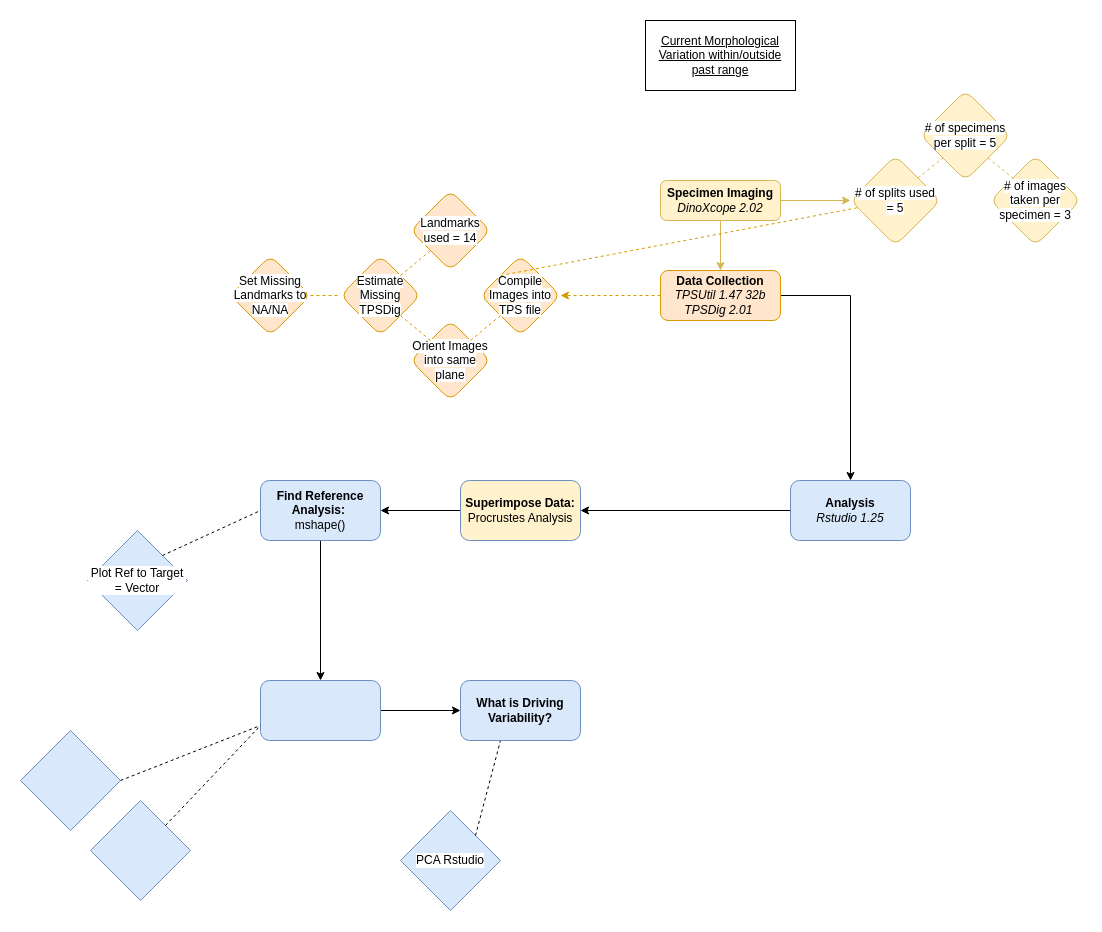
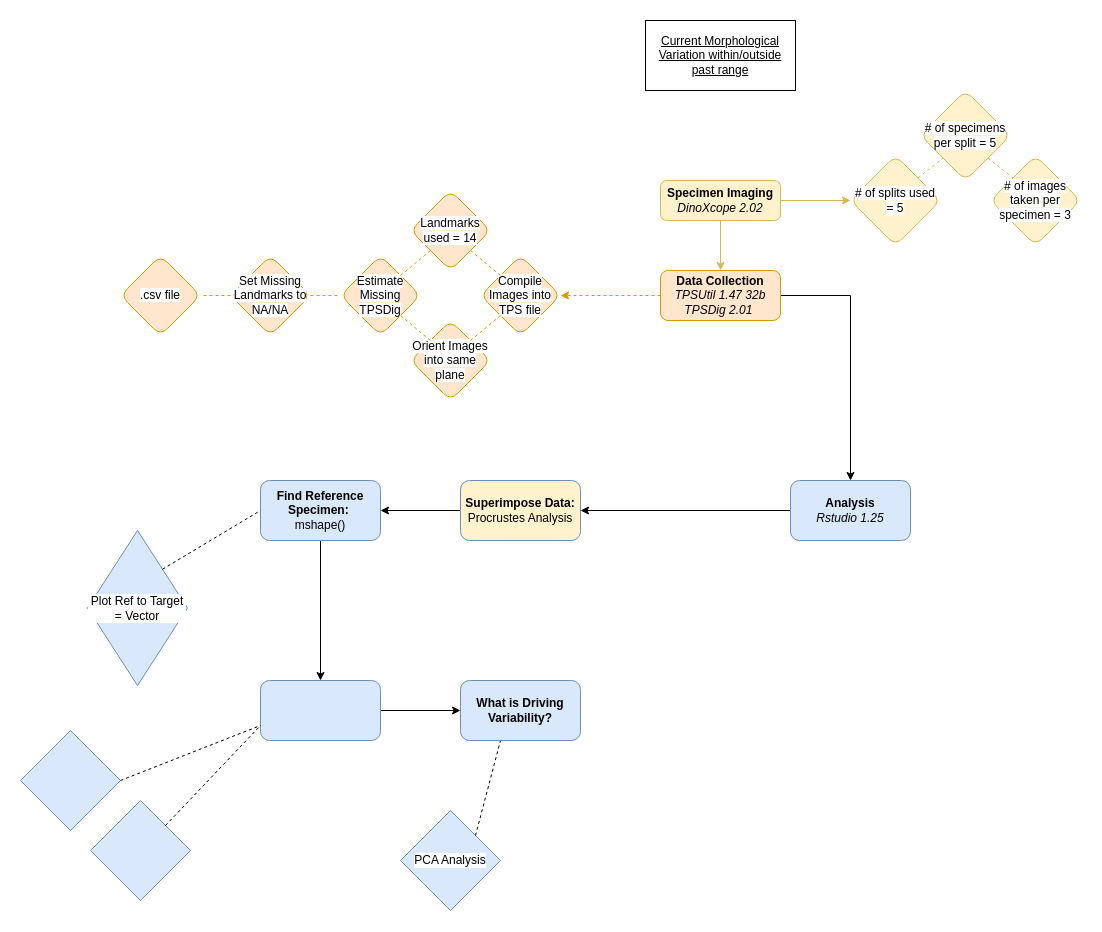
(679, 242) -> (486, 263)
none -> (161, 296)
none -> (217, 296)
(321, 511) -> (321, 511)
(138, 581) -> (138, 608)
(451, 861) -> (451, 861)
